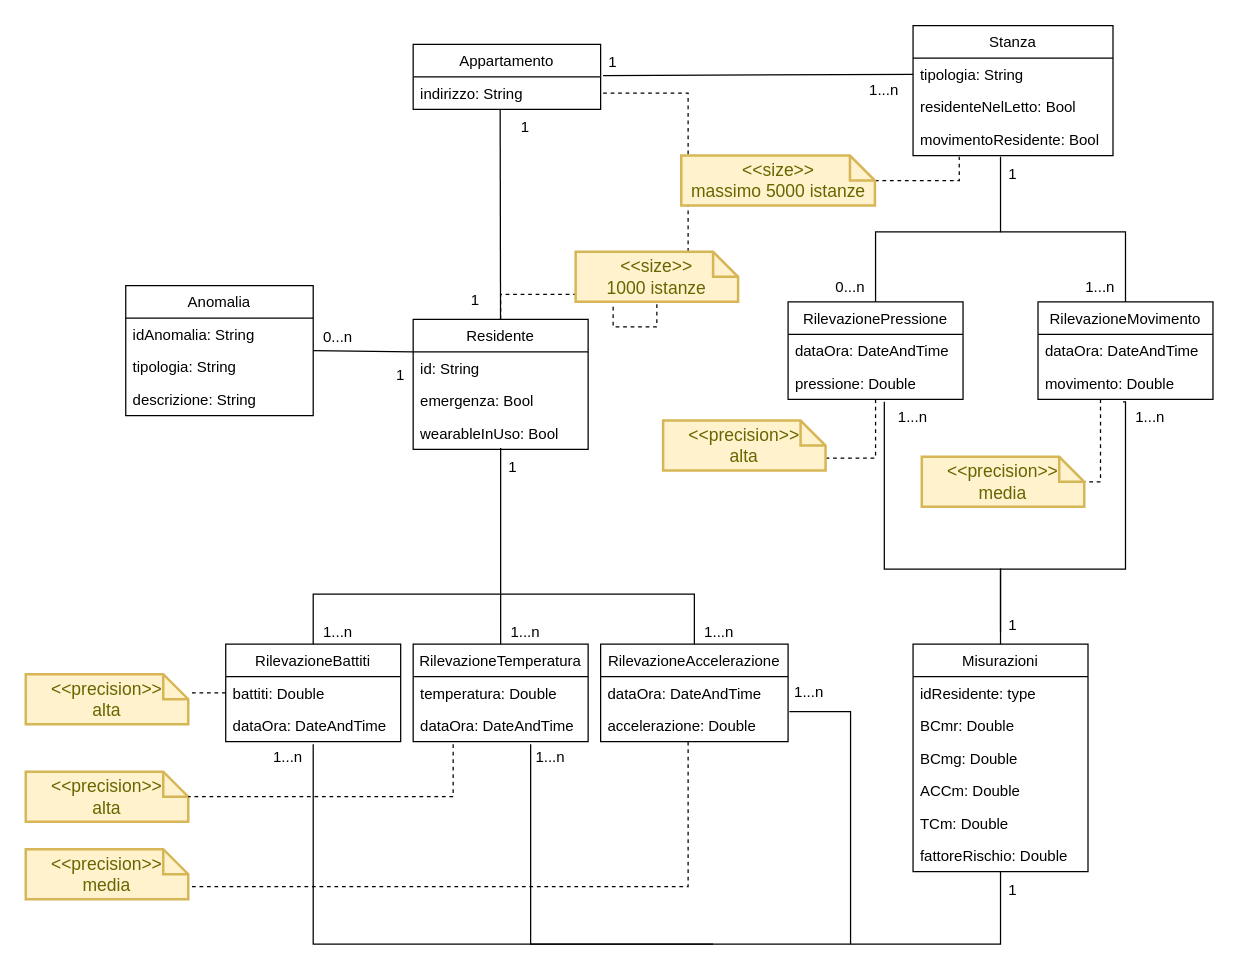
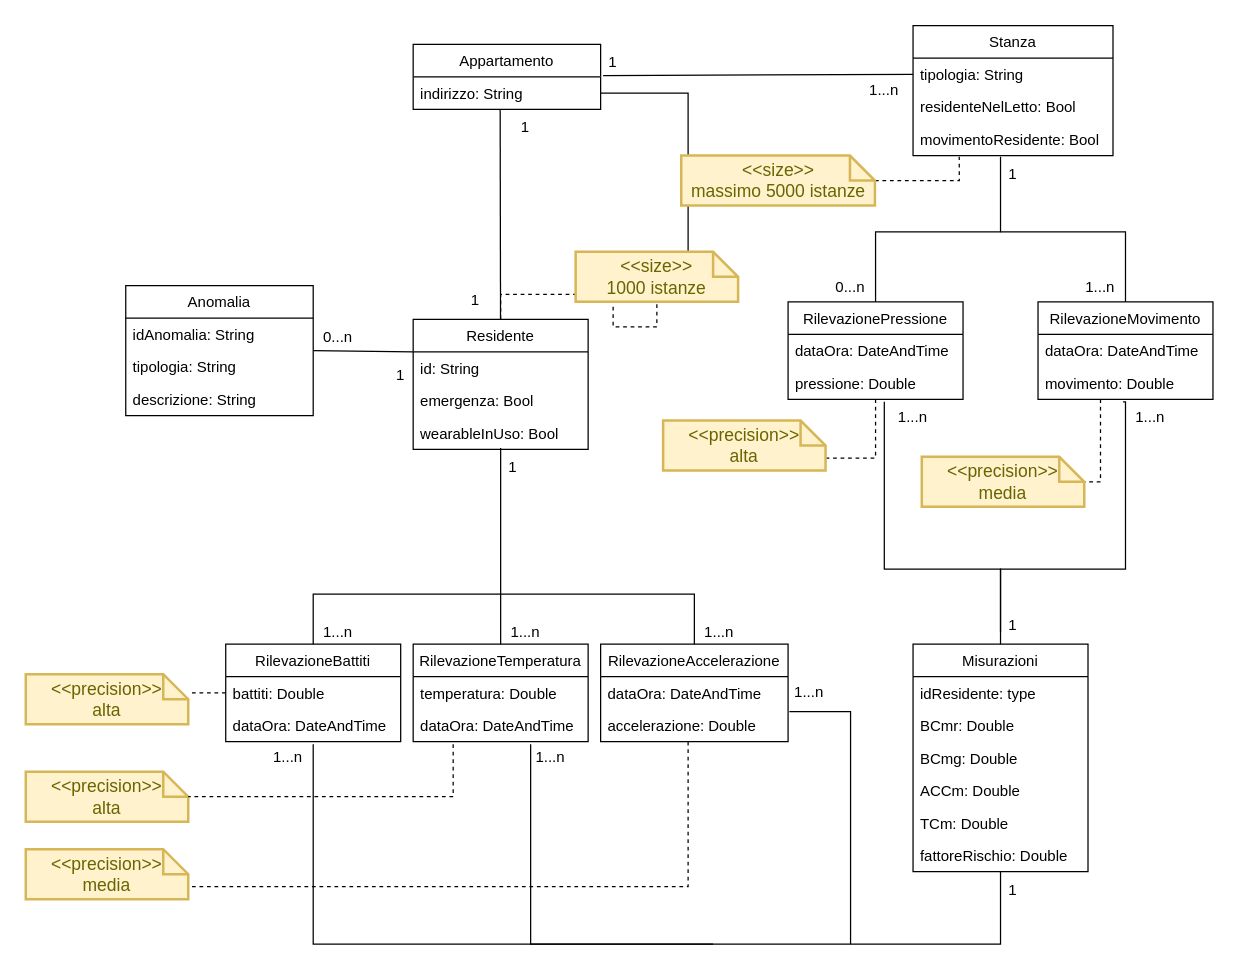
(674, 93) -> (674, 93)
